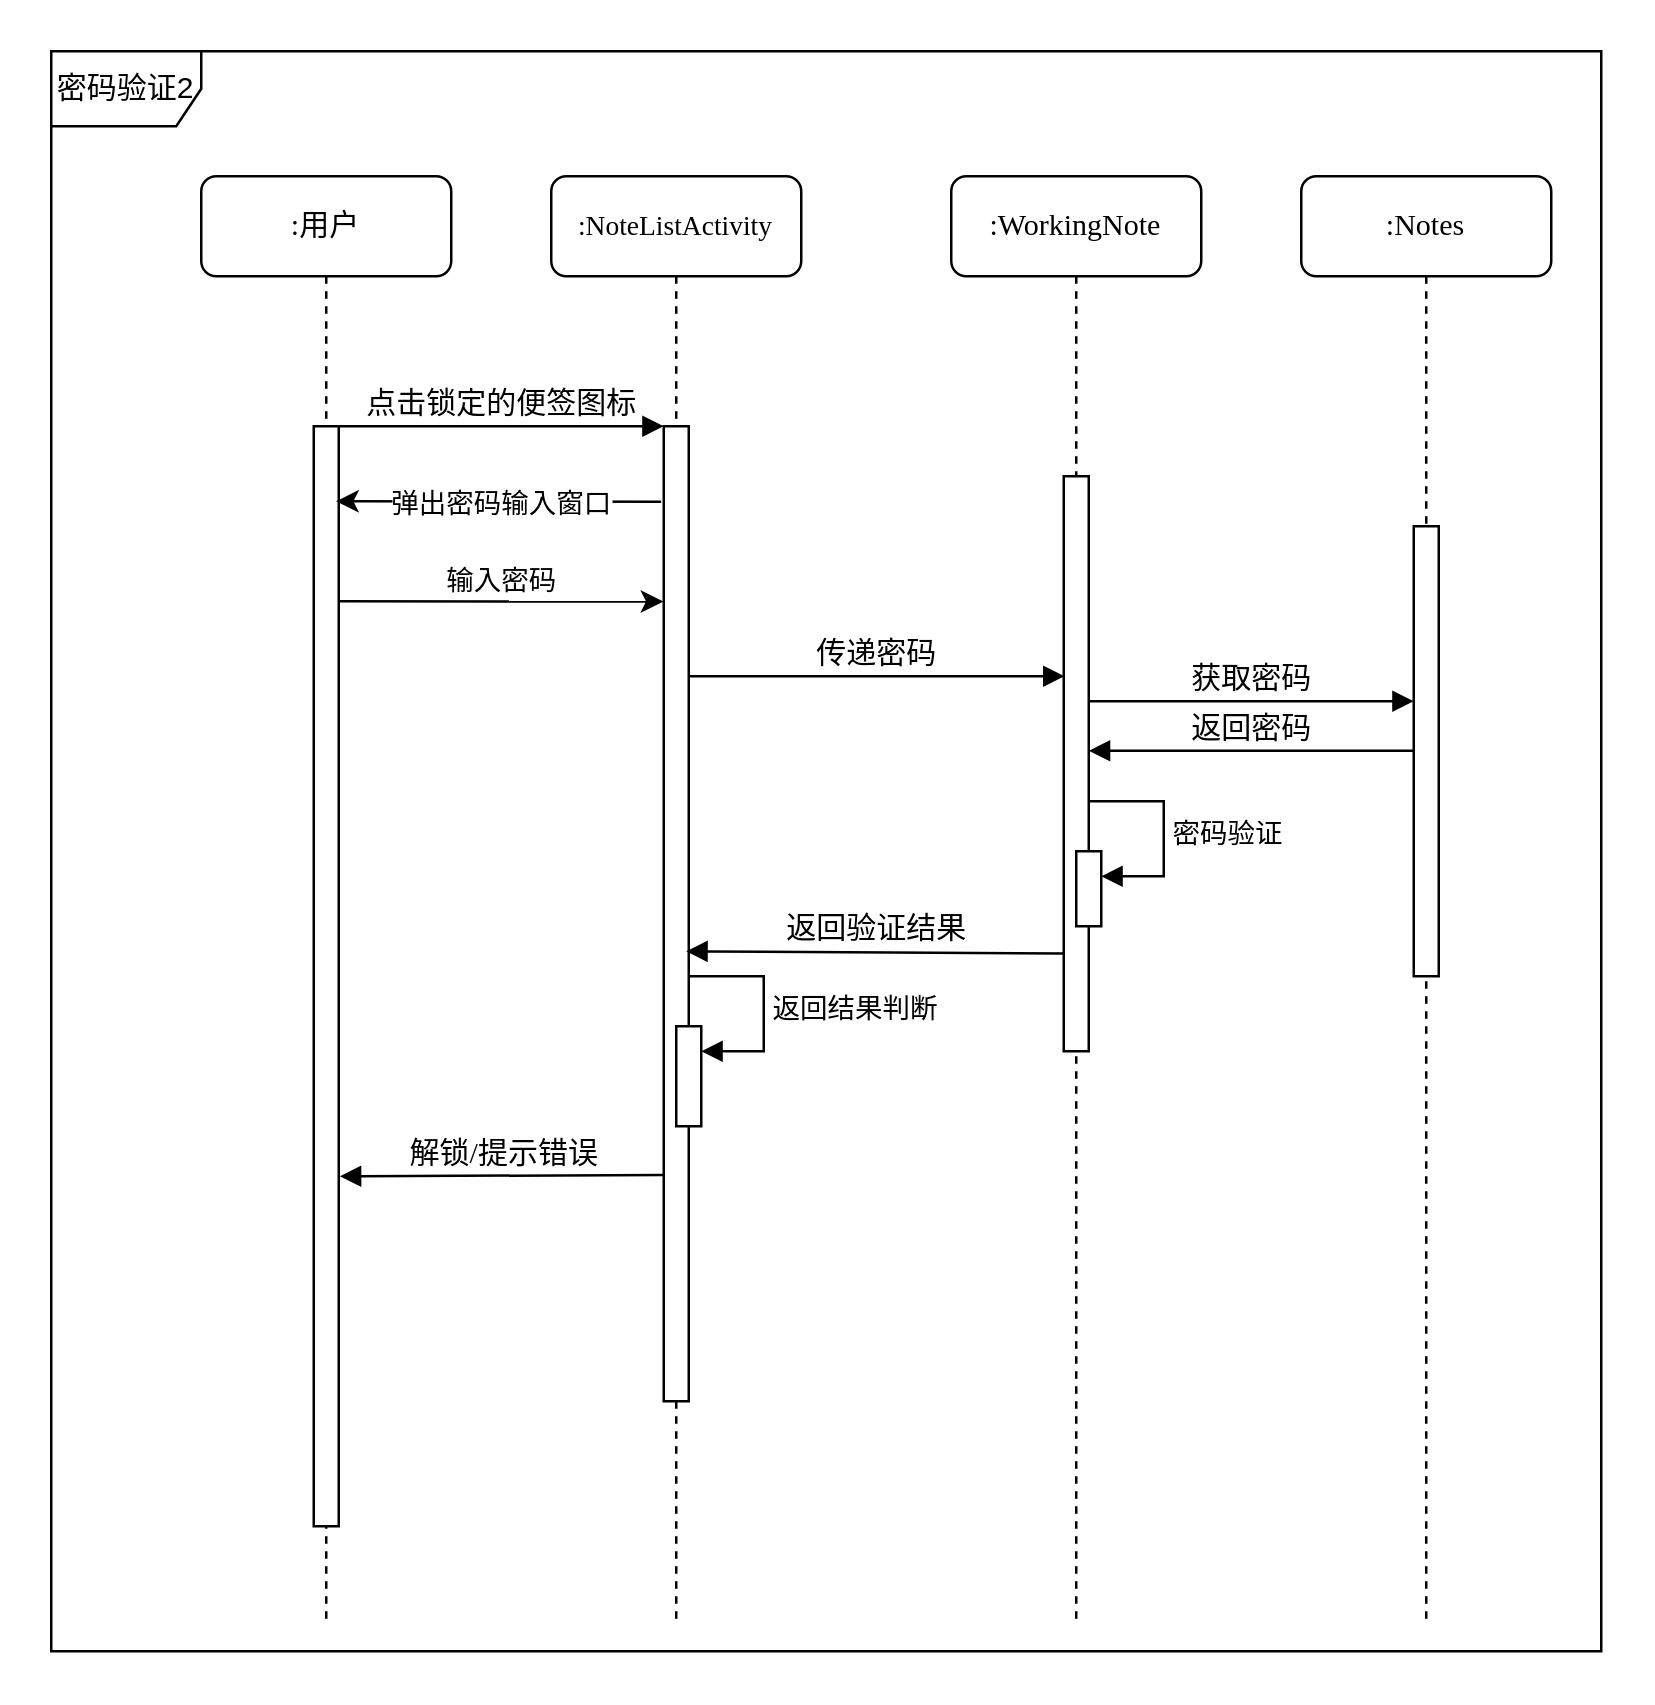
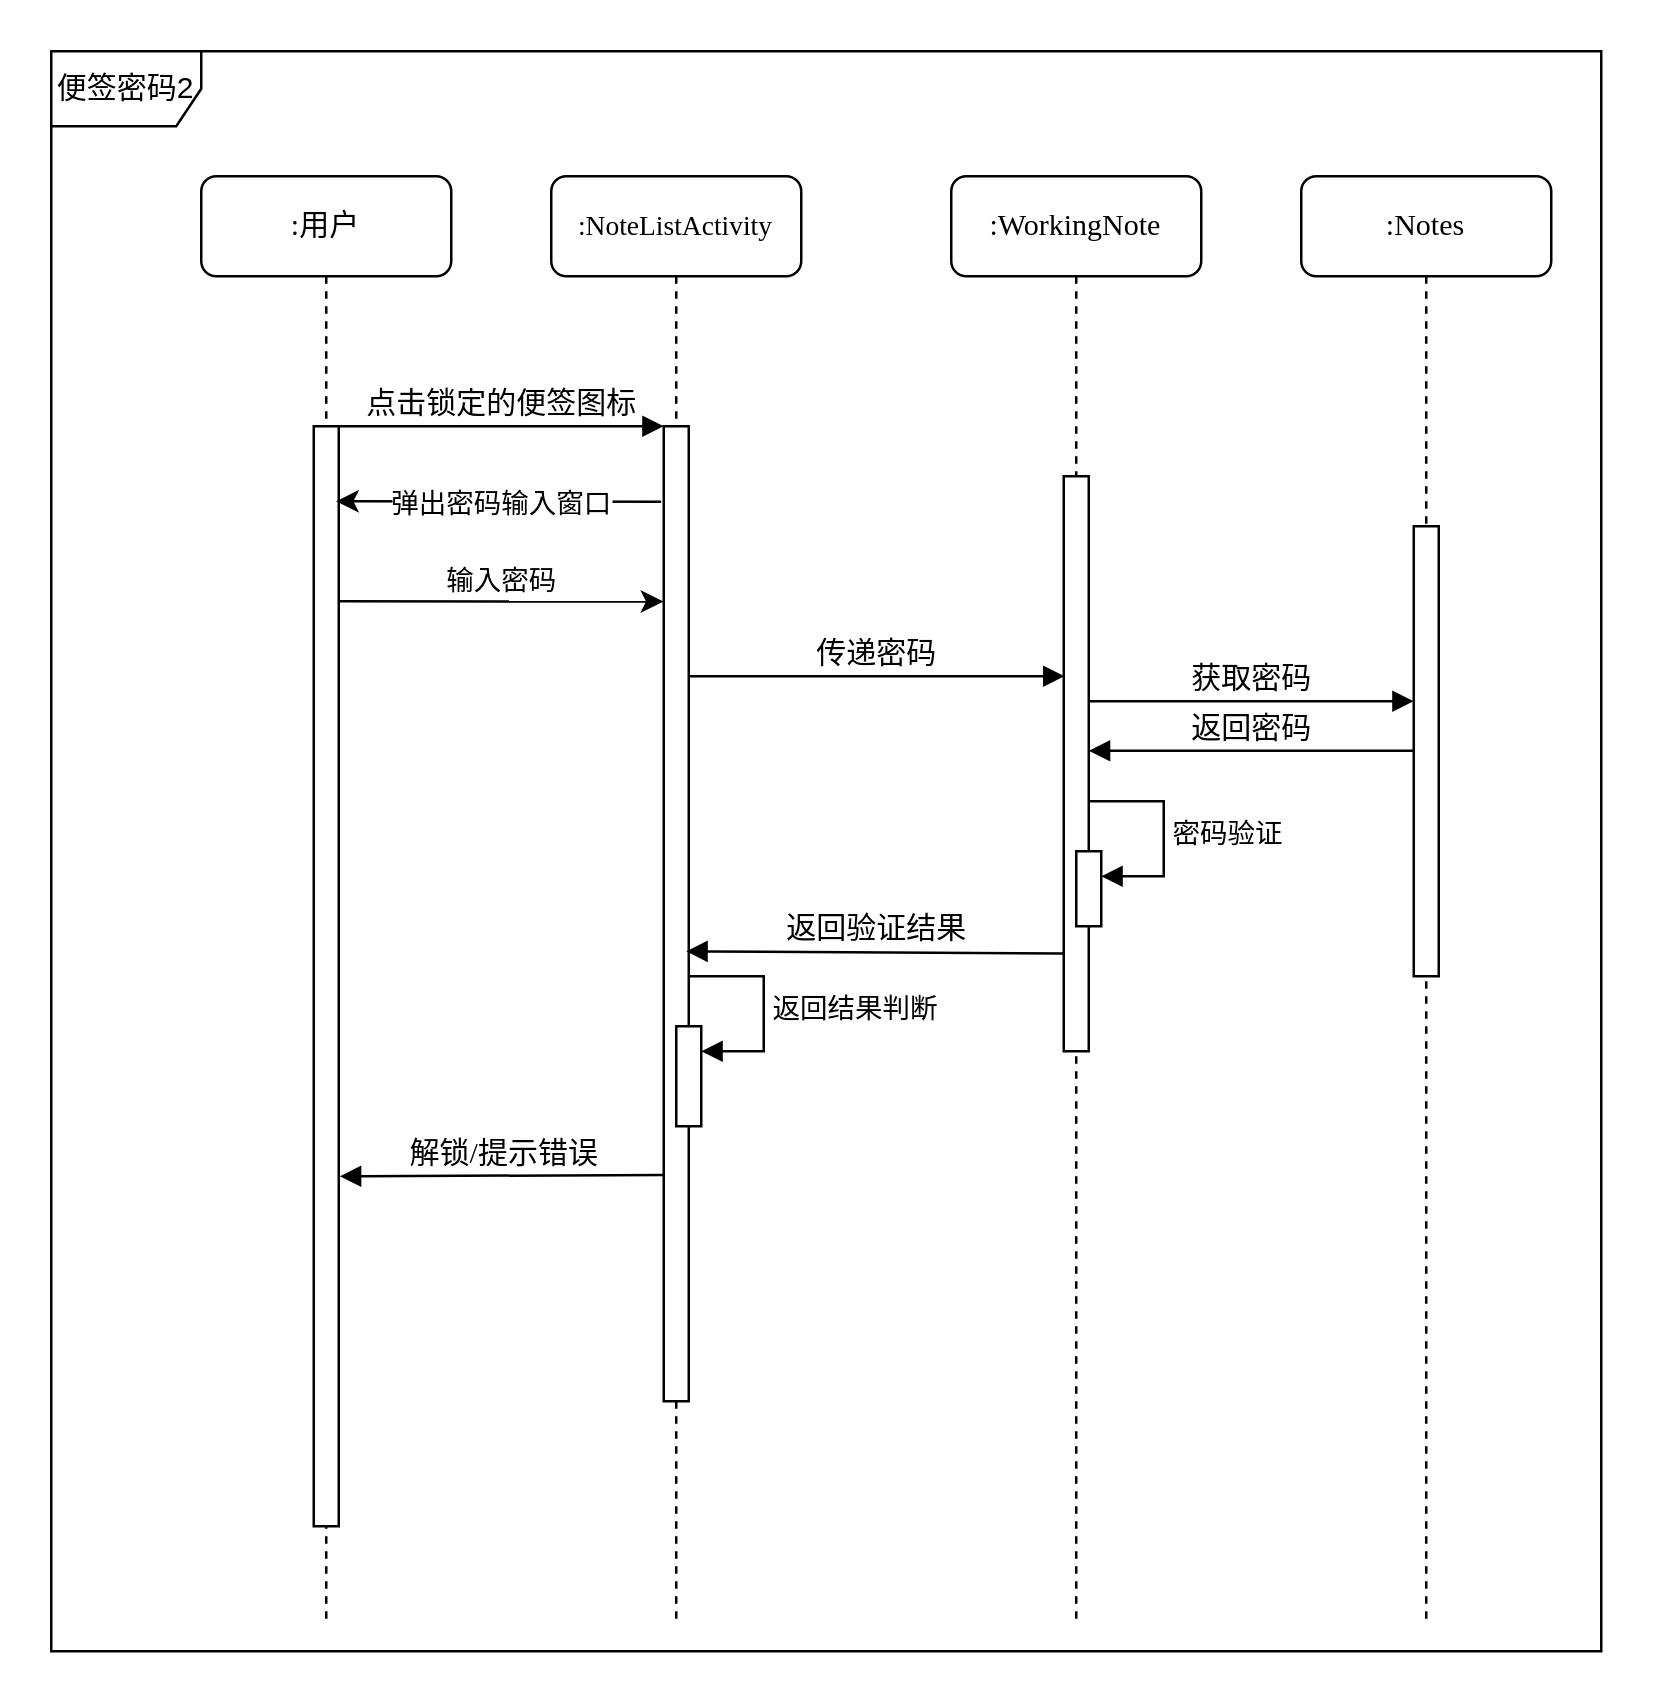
(126, 89) -> (126, 89)
